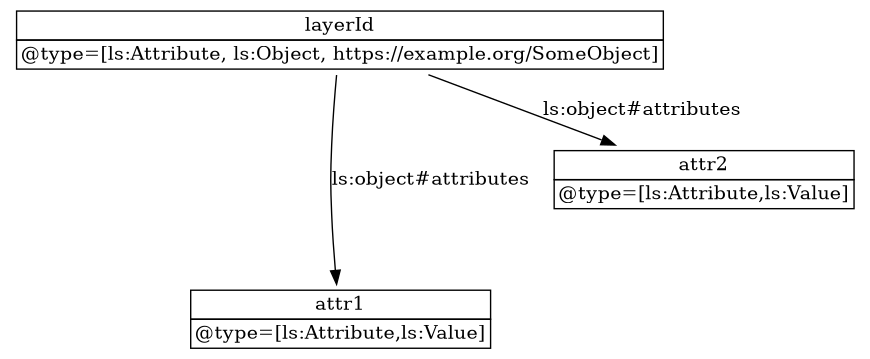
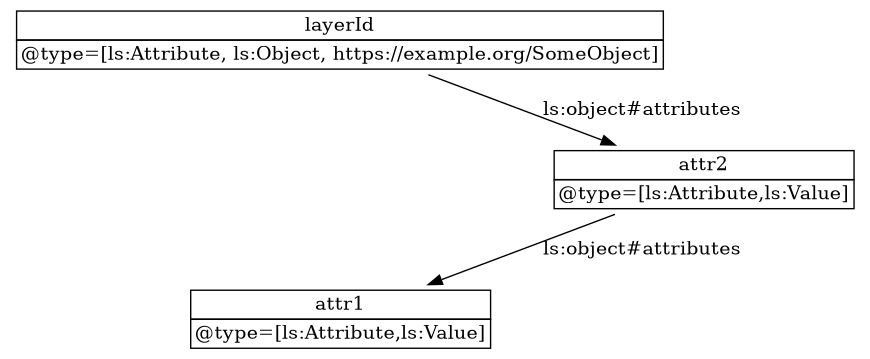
(331, 173) -> (528, 247)
